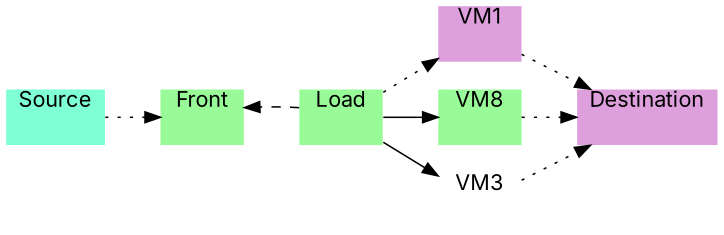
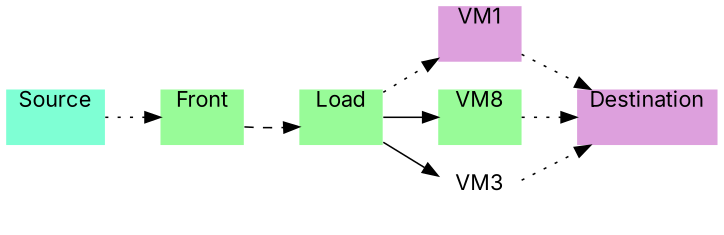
(280, 107) -> (264, 128)
